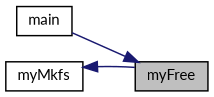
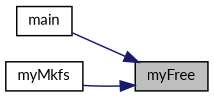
(116, 67) -> (102, 86)
